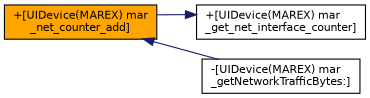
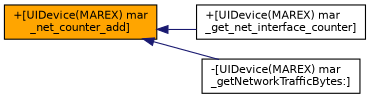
(171, 15) -> (182, 30)
